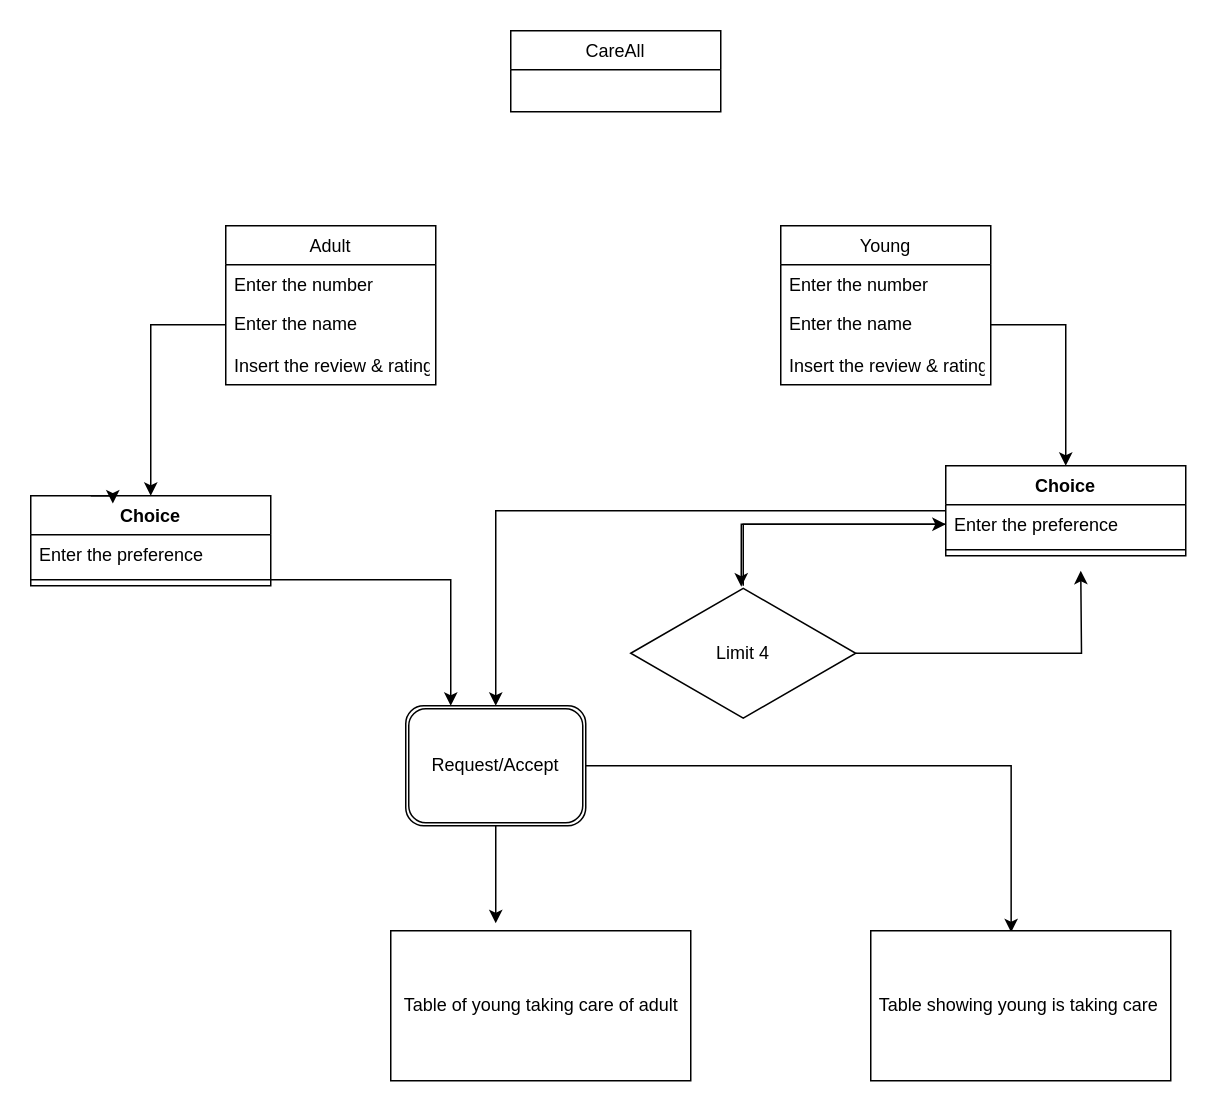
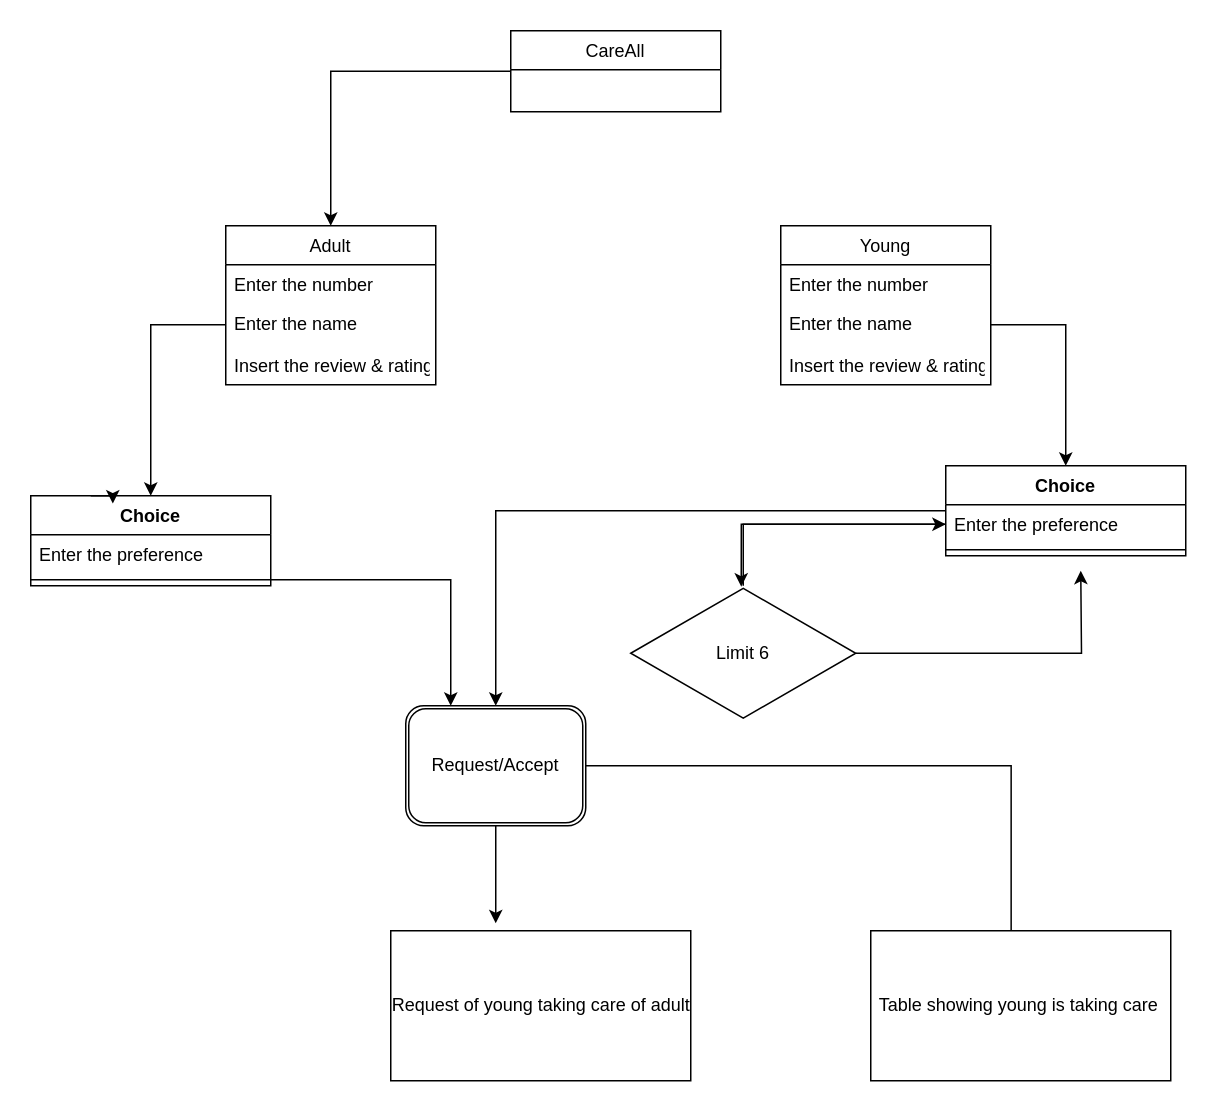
none -> (349, 71)
(743, 653) -> (743, 653)
(1011, 921) -> (1011, 925)
(542, 1006) -> (542, 1006)
